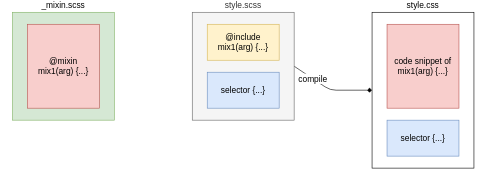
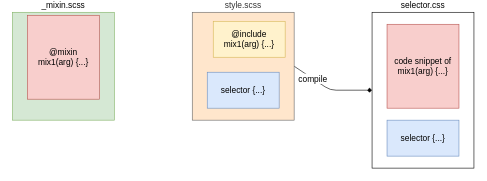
(423, 5) -> (423, 5)
(243, 42) -> (249, 39)
(63, 66) -> (63, 57)
(243, 66) -> (243, 66)
